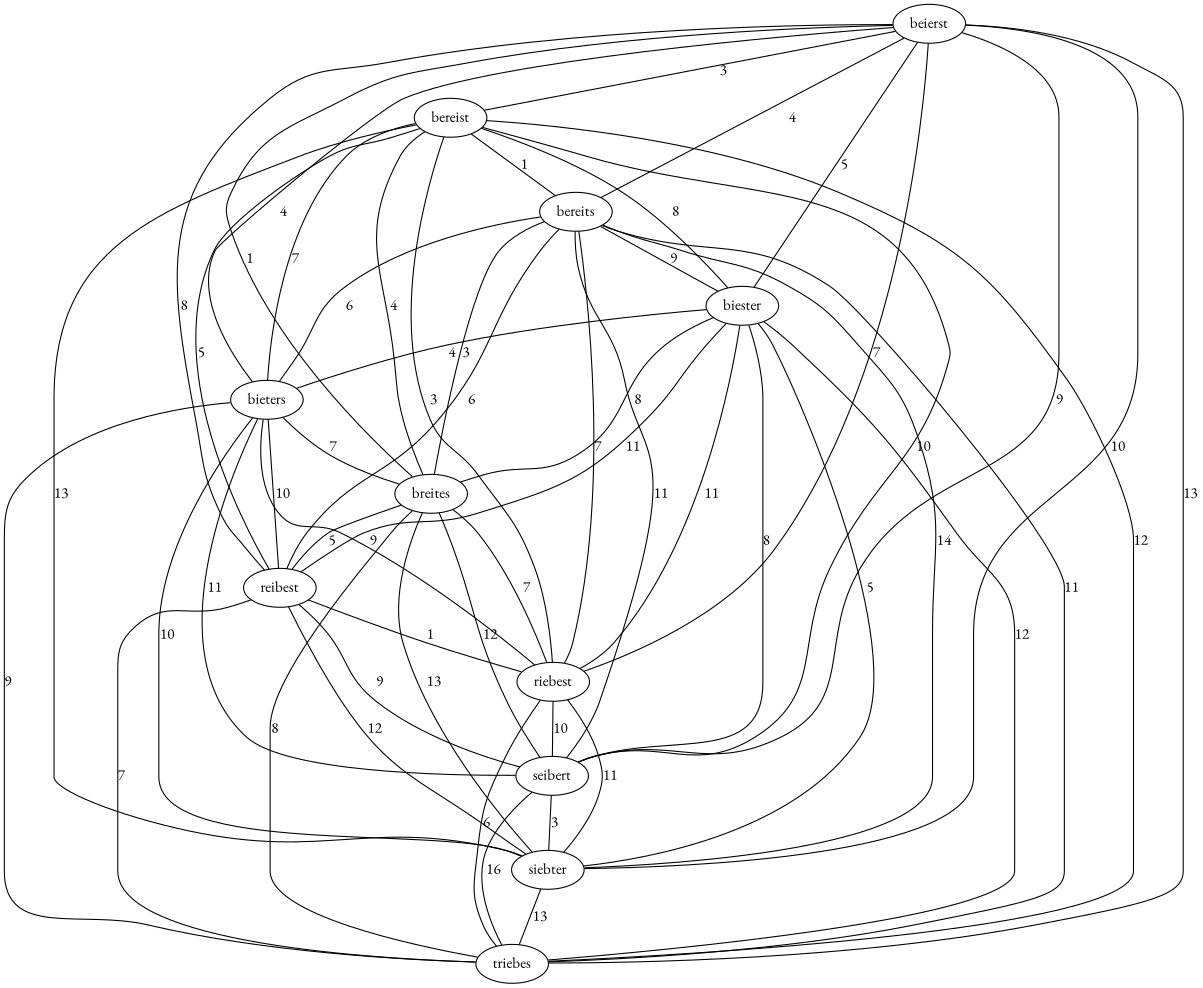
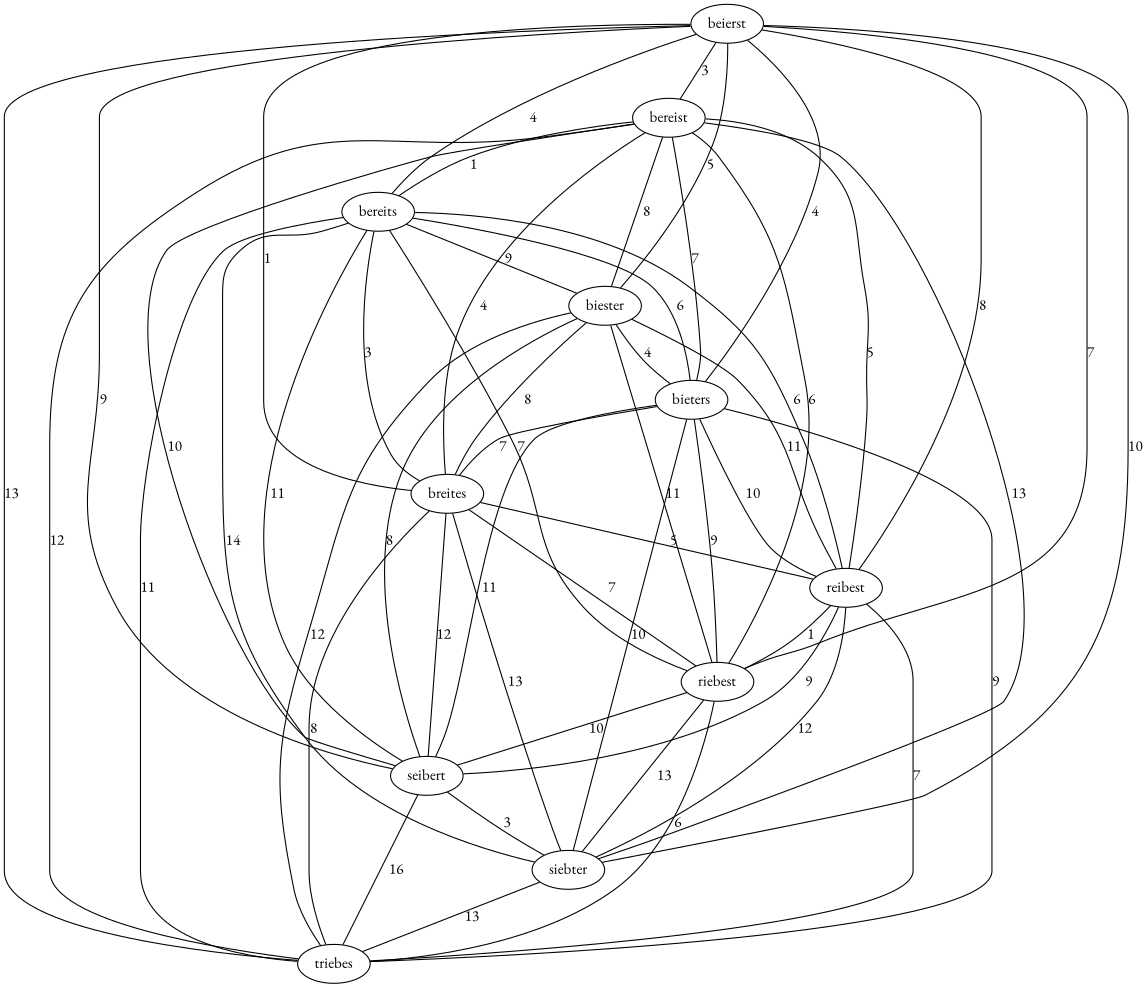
(434, 400) -> (812, 400)
(873, 677) -> none
(611, 776) -> (665, 776)
